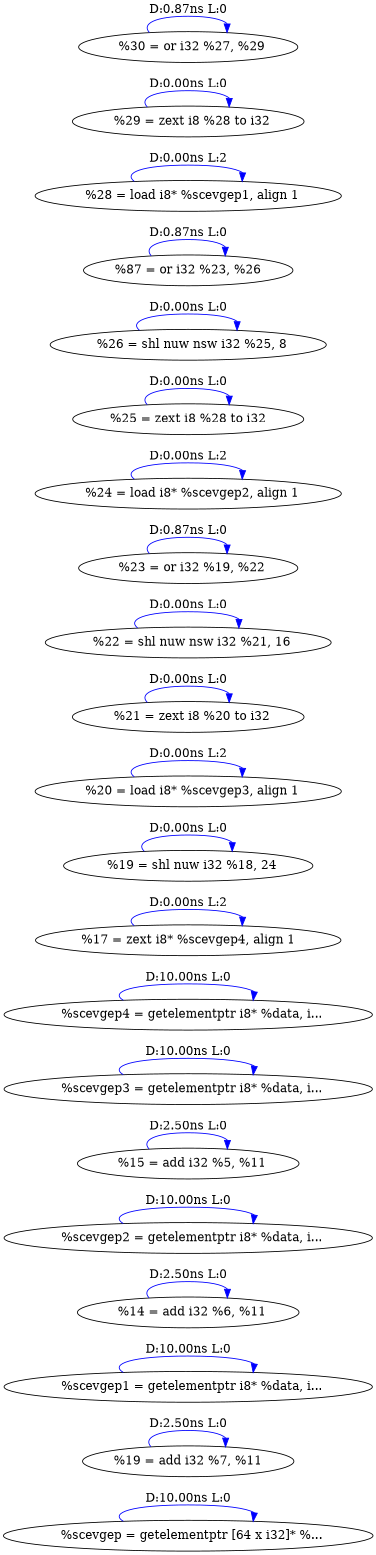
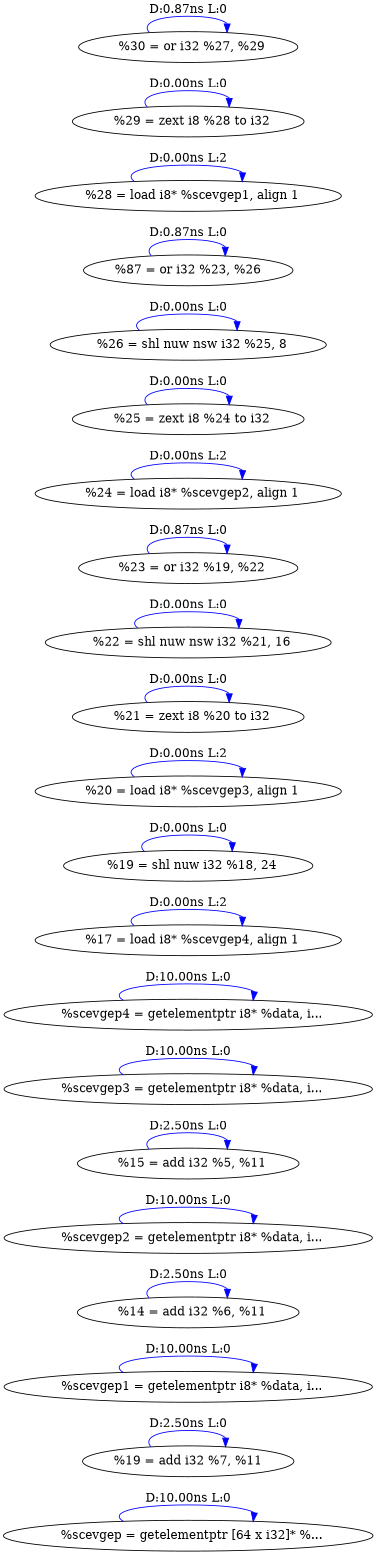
(188, 419) -> (188, 419)
(188, 940) -> (188, 940)
